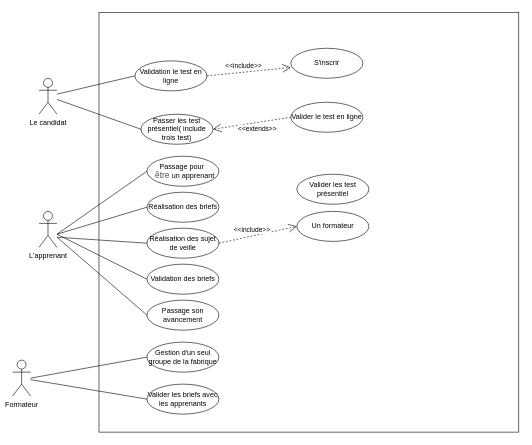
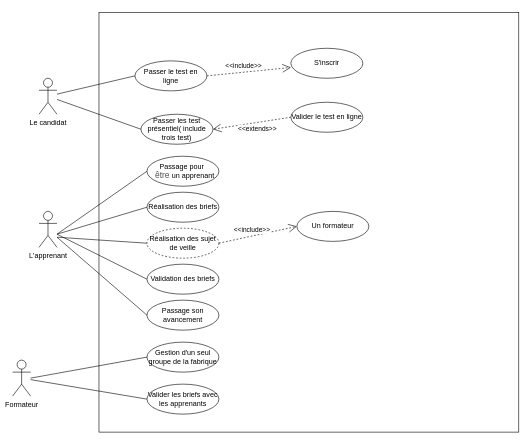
(171, 76) -> (171, 76)
(333, 189) -> none
(183, 243) -> (183, 243)
